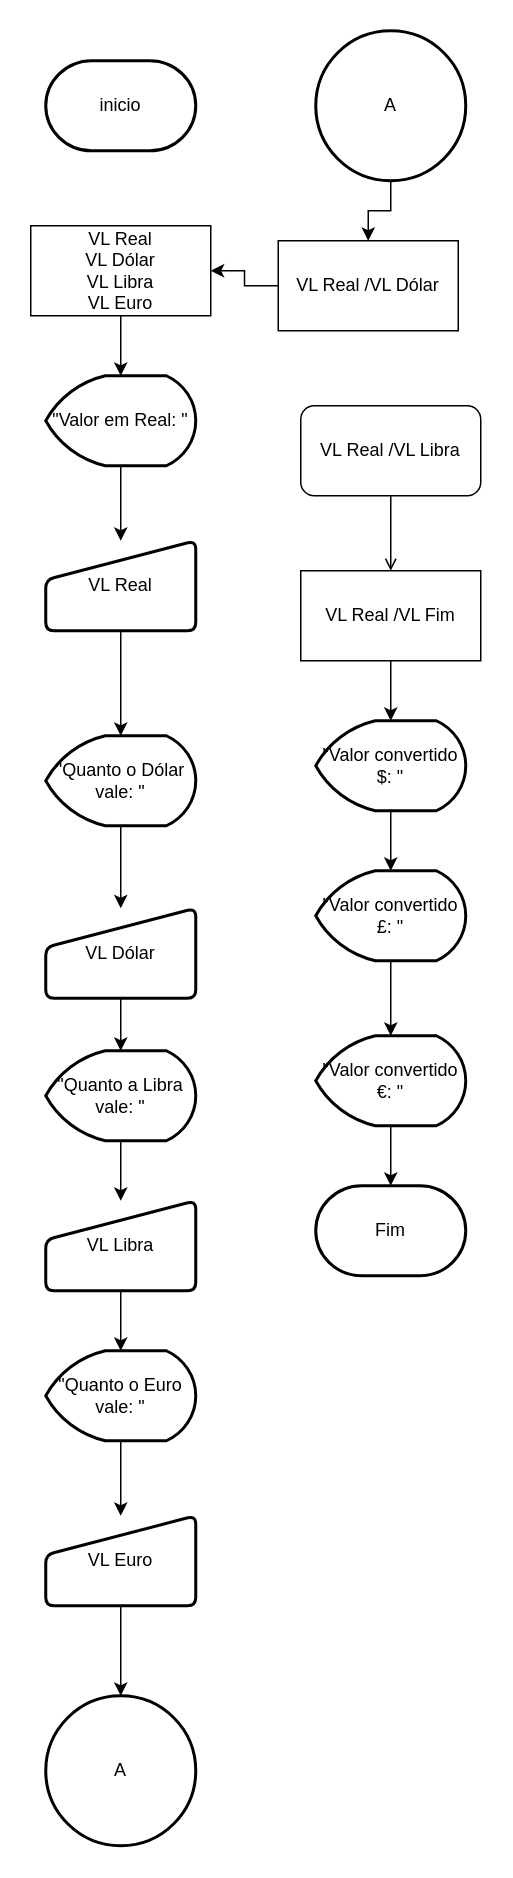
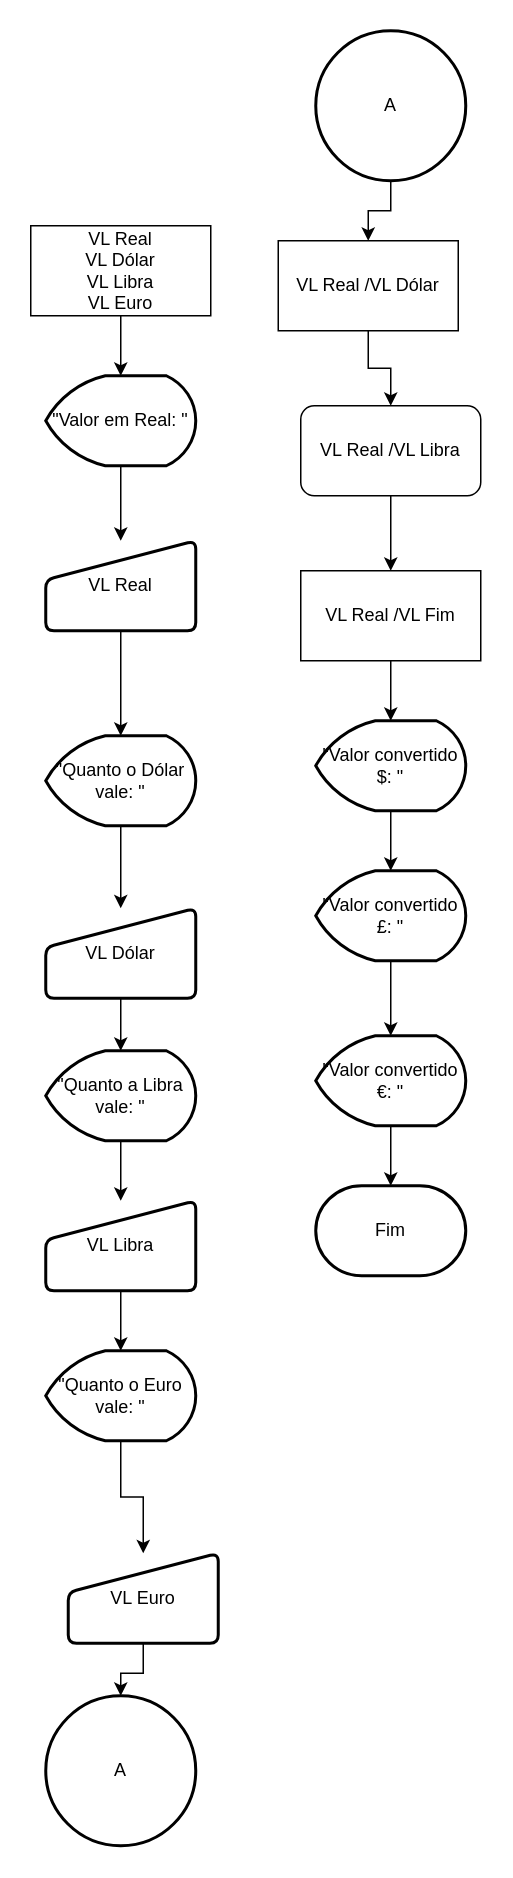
(121, 106) -> none
(245, 283) -> (374, 368)
(391, 561) -> (391, 559)
(121, 1561) -> (143, 1598)
